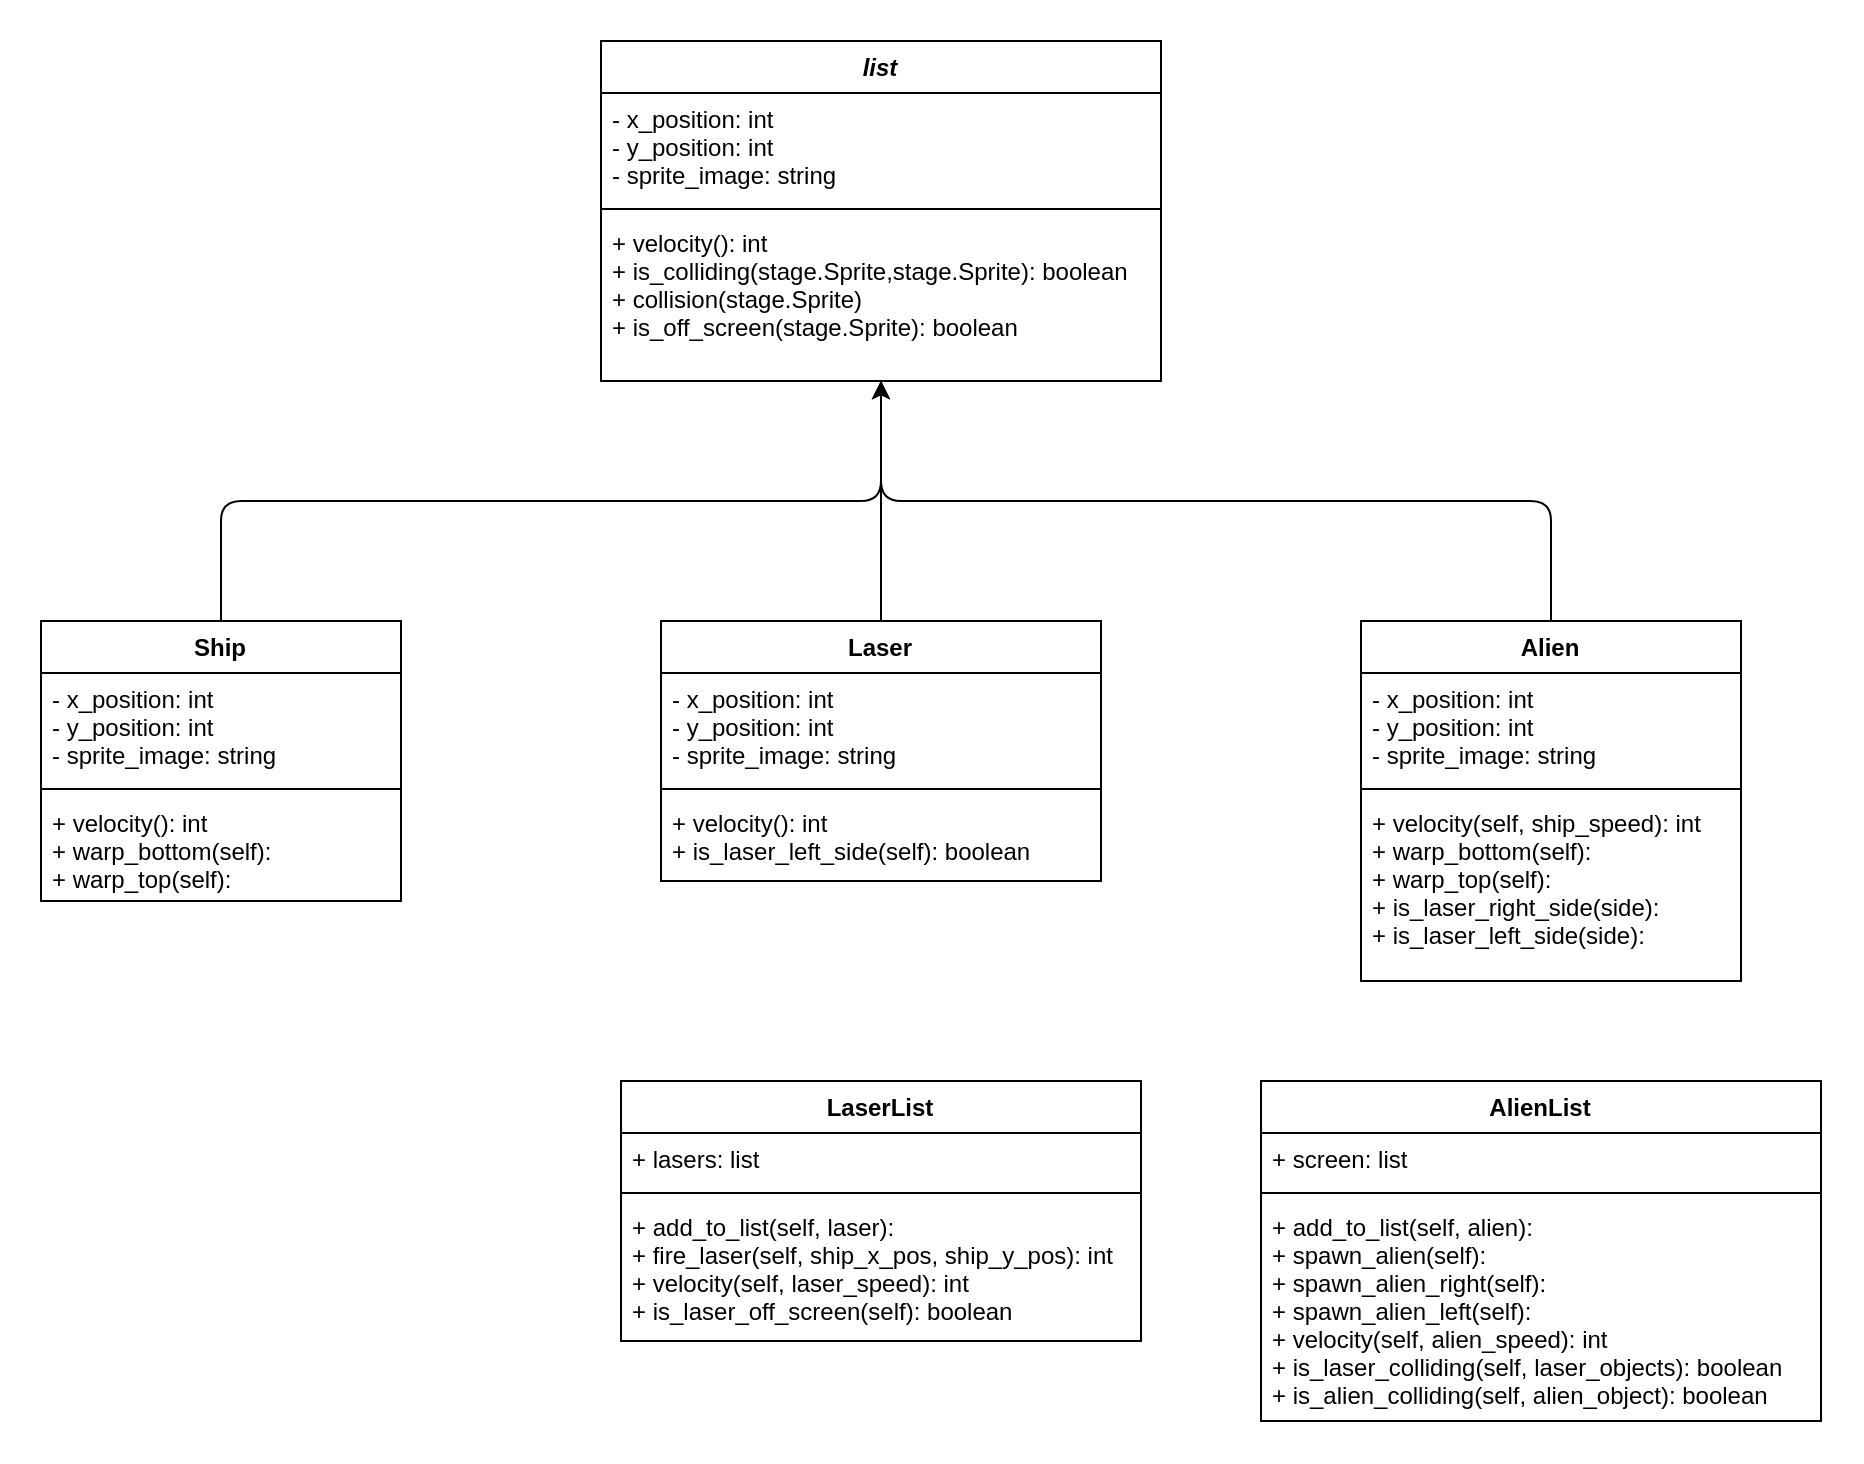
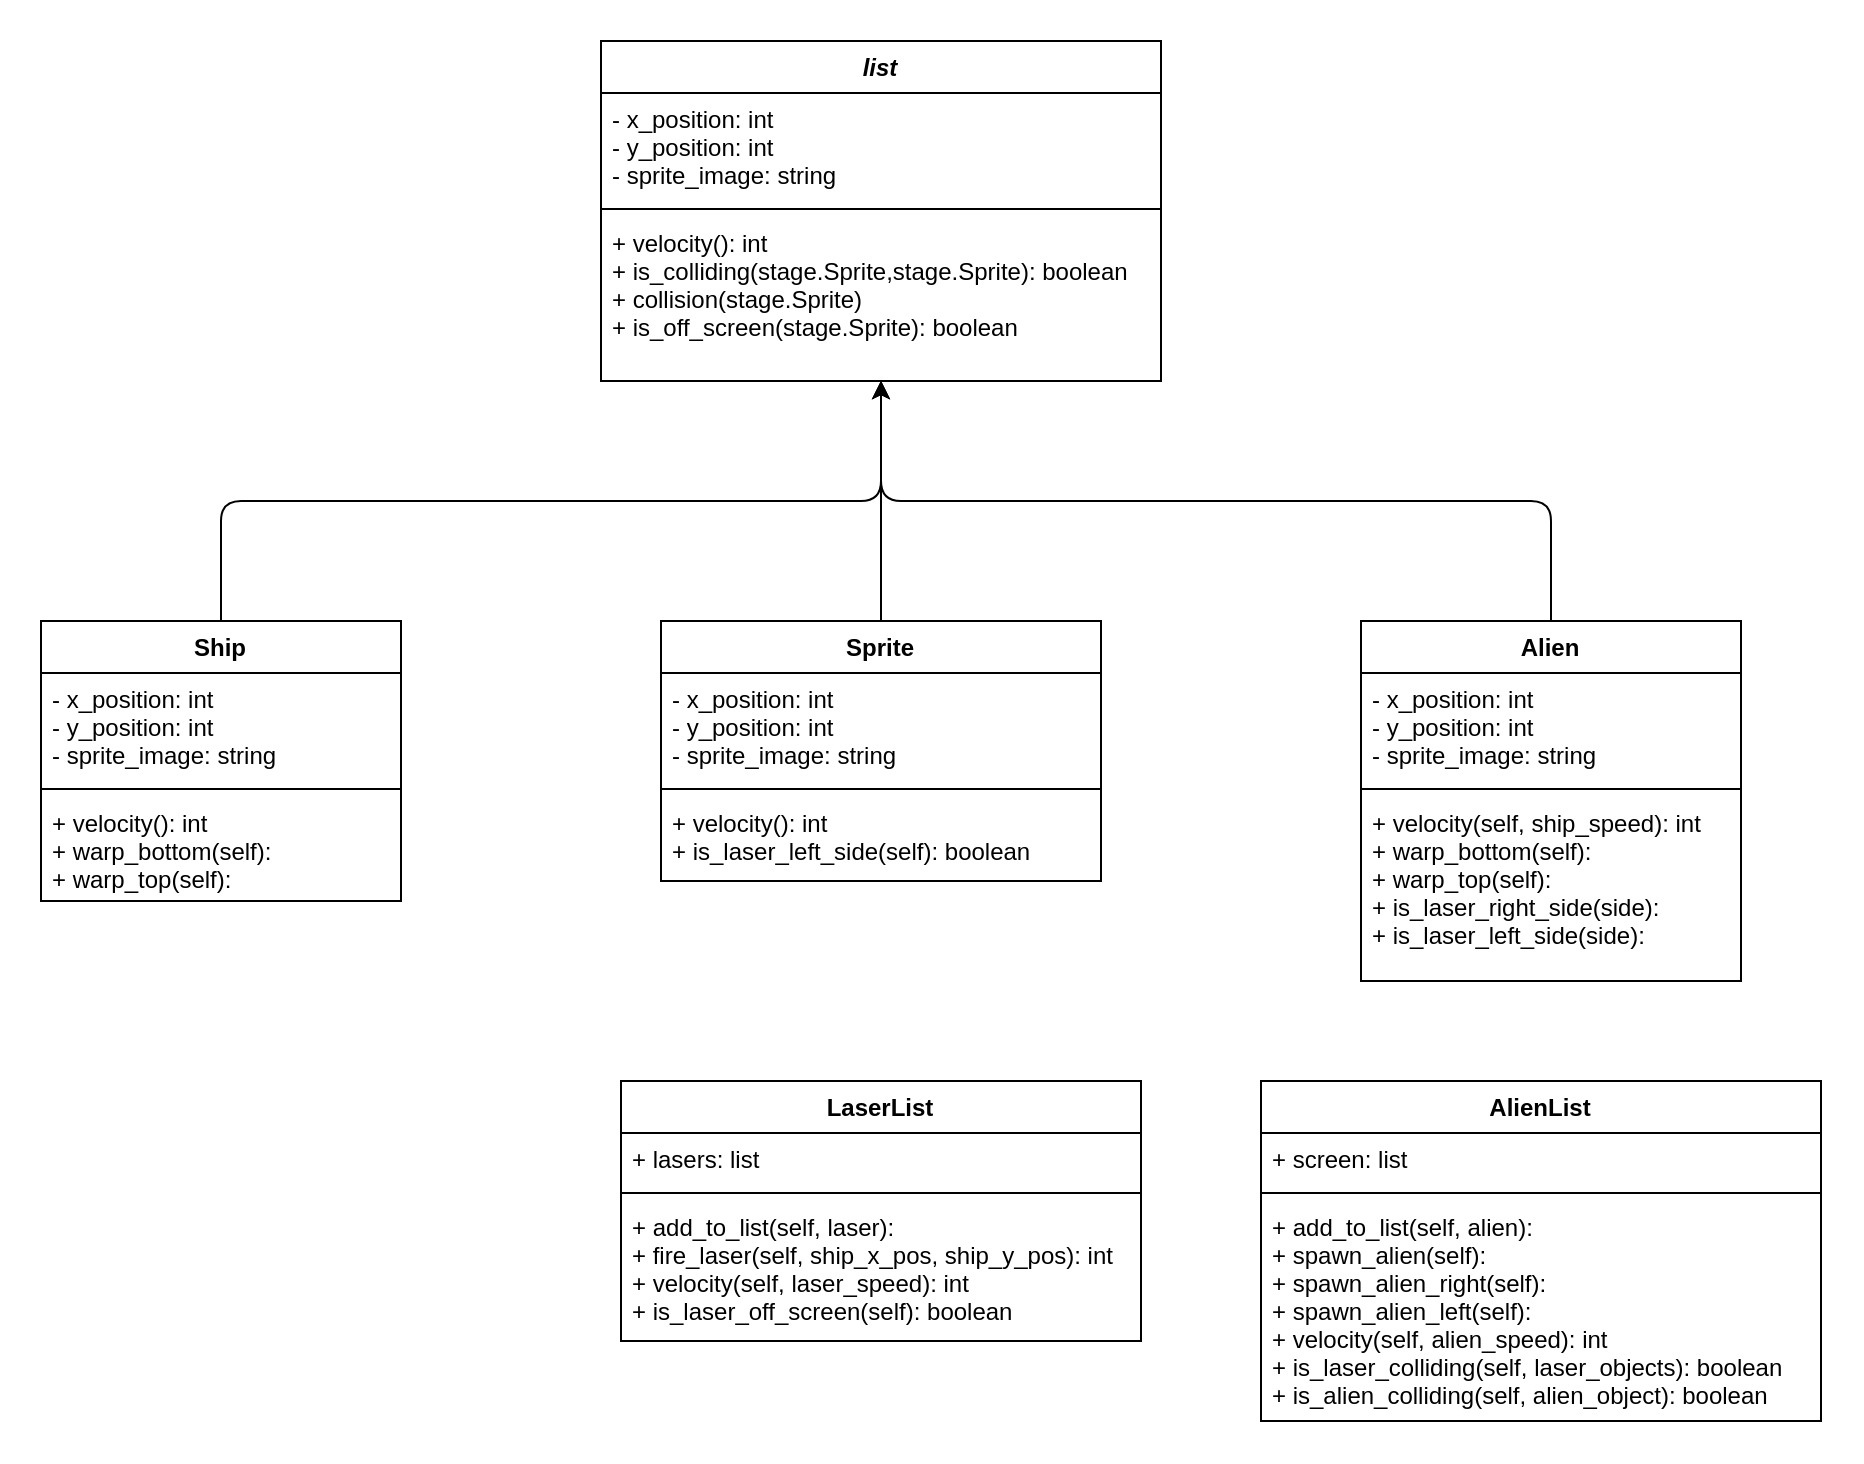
(880, 648) -> (880, 648)
